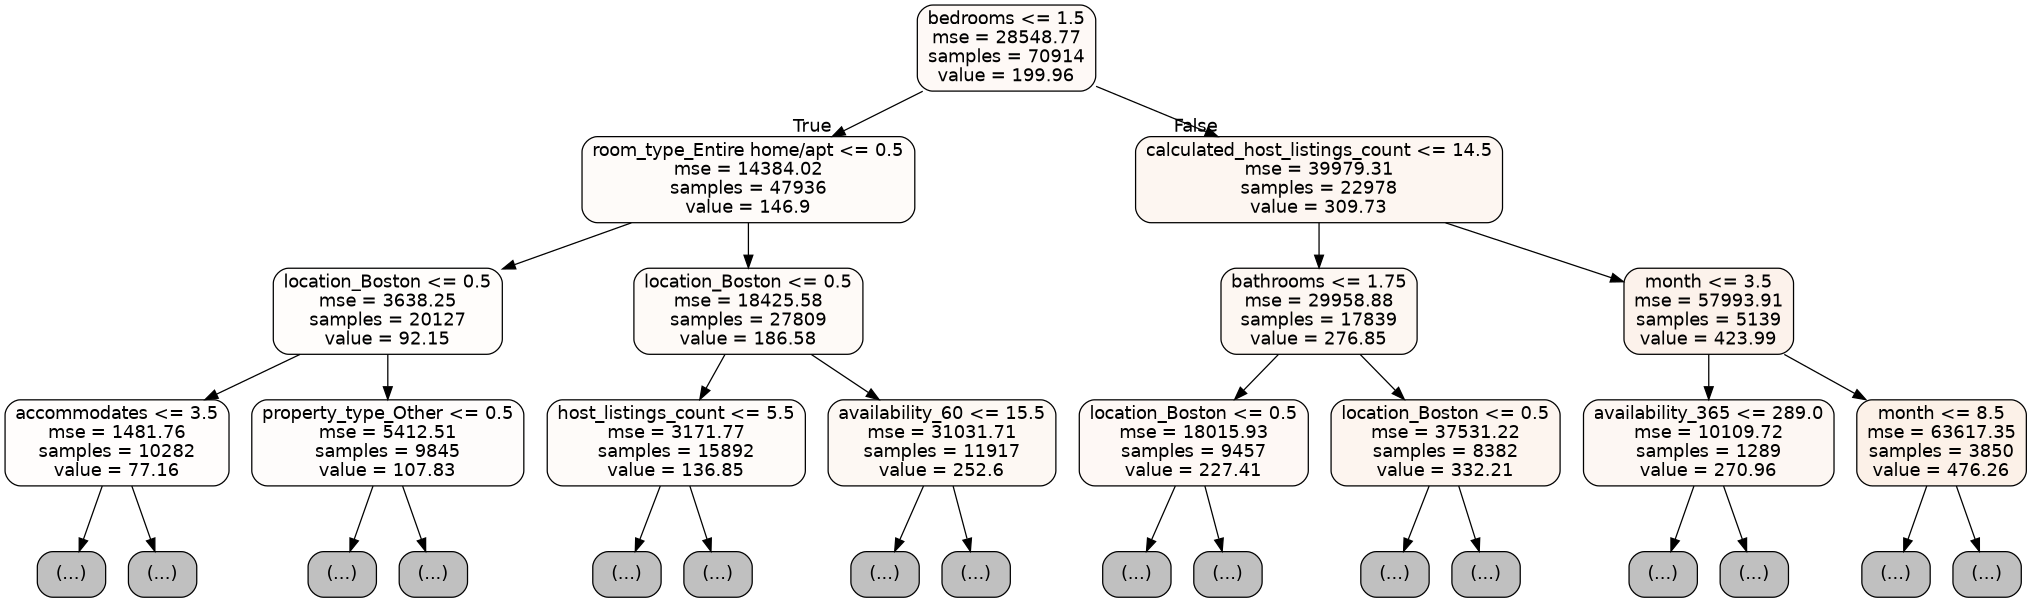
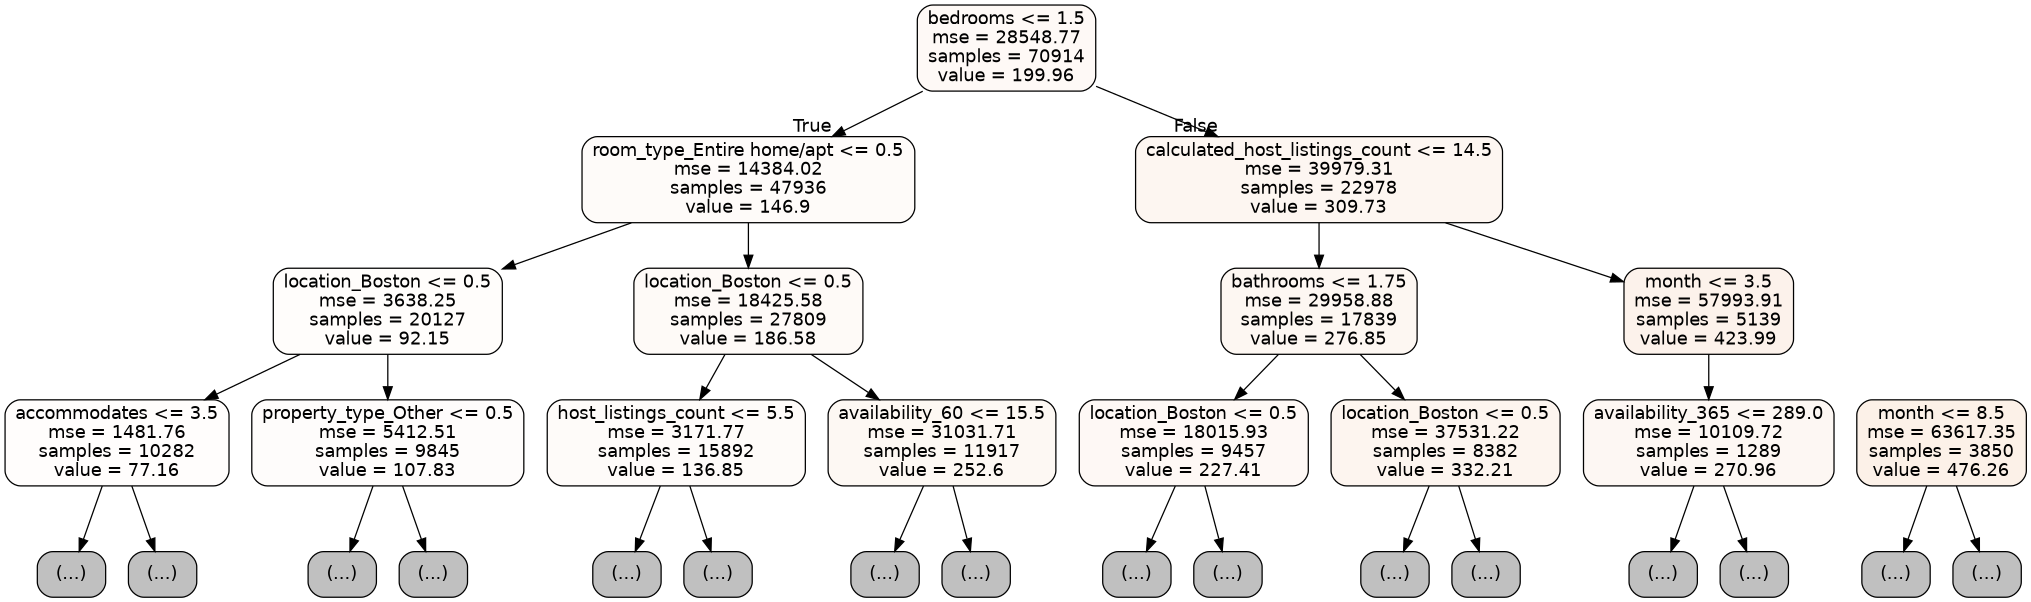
(1820, 374) -> none
